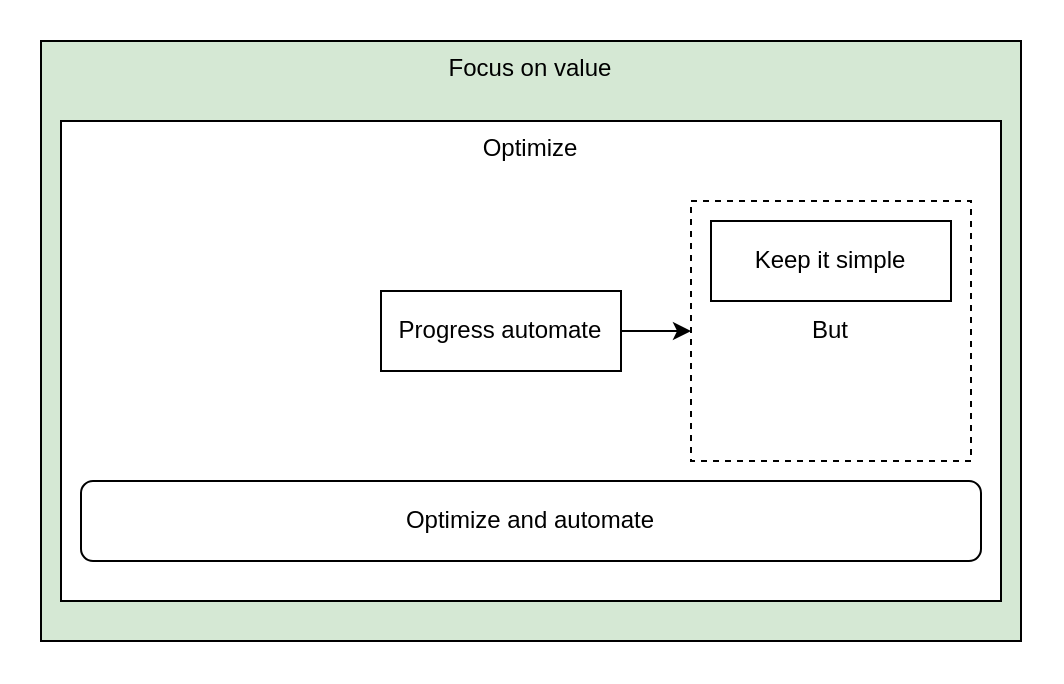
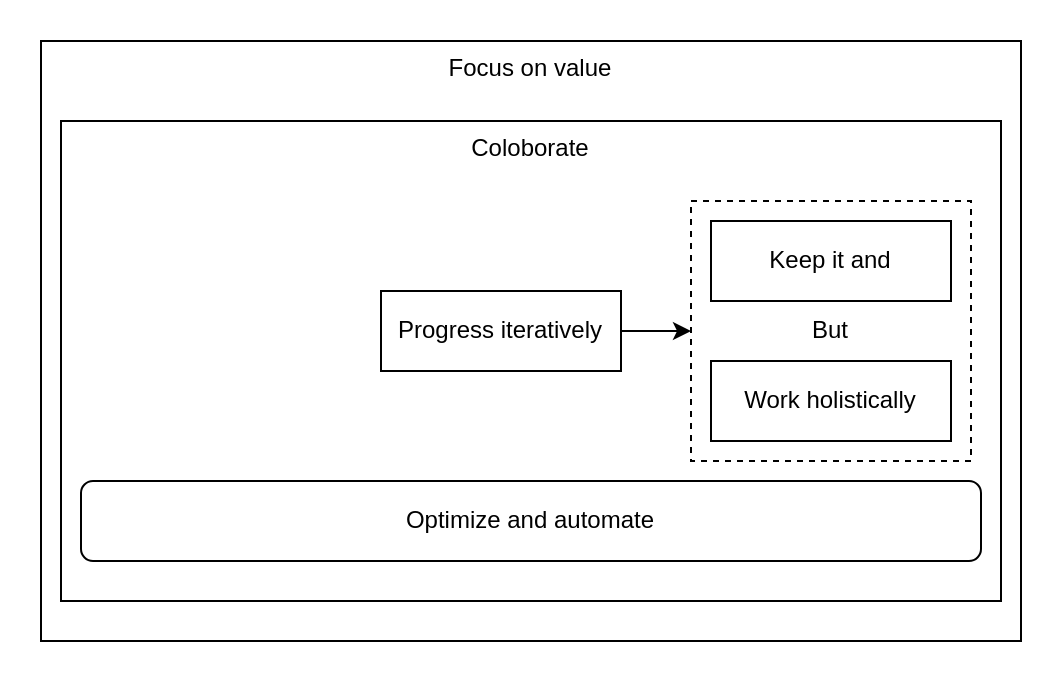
(531, 69) -> (531, 69)
(531, 149) -> (531, 149)
(831, 261) -> (831, 261)
(501, 331) -> (501, 331)
none -> (831, 401)
